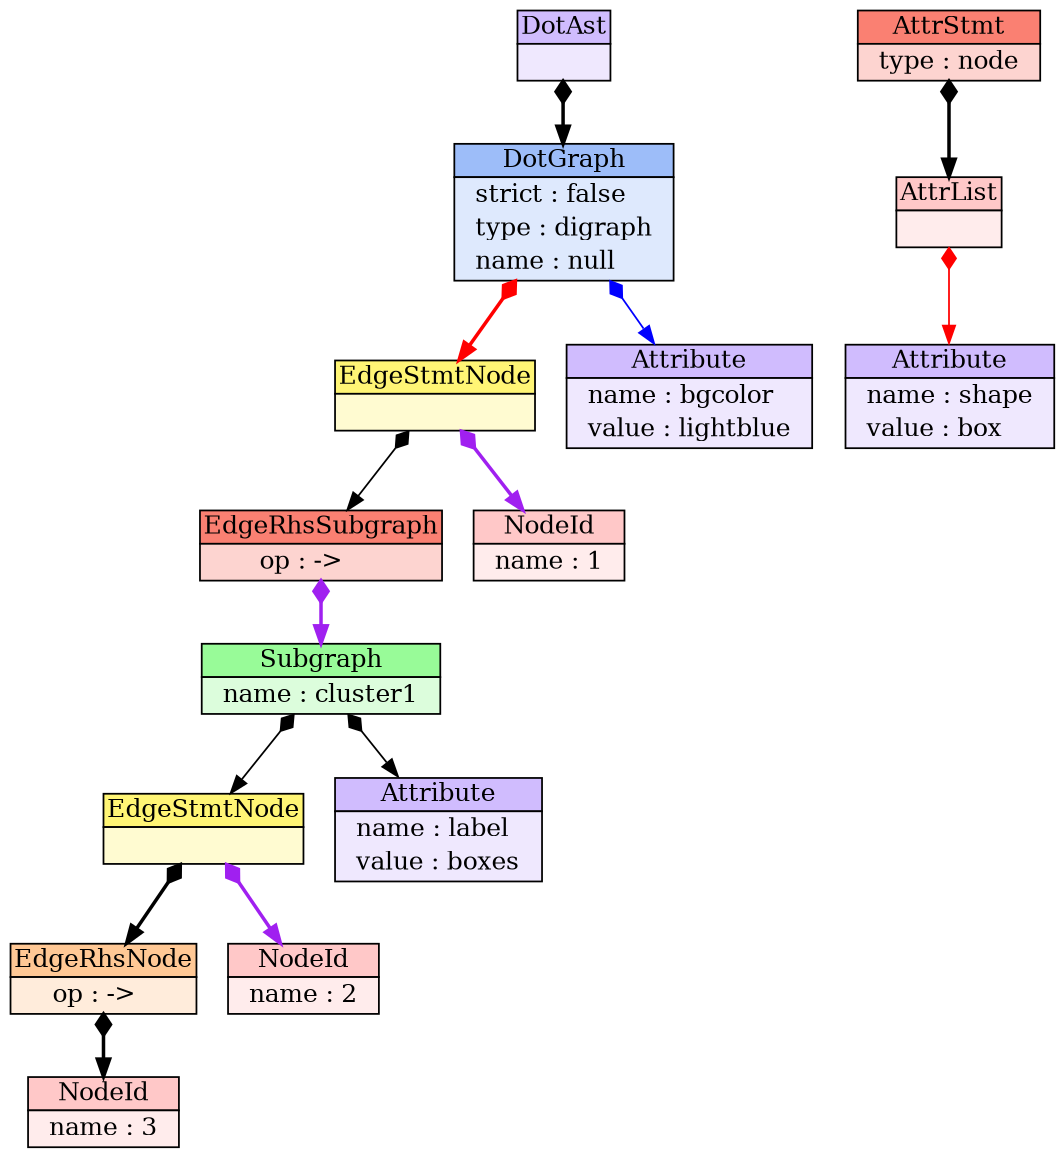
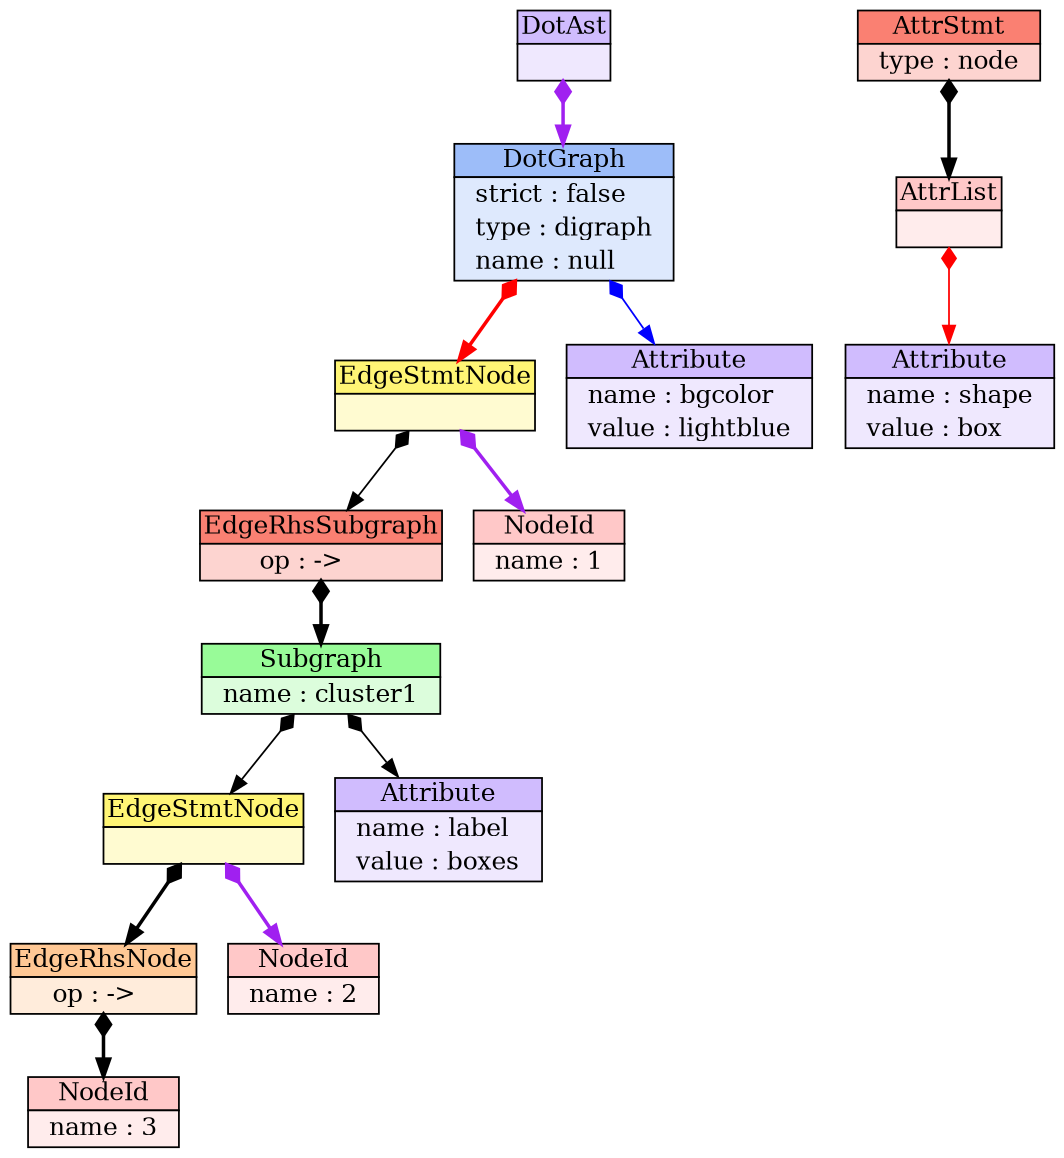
(563, 114) -> (563, 114)
(321, 614) -> (321, 614)
